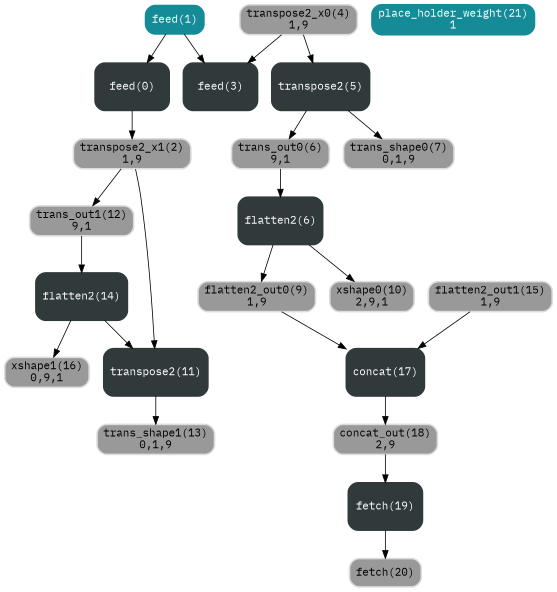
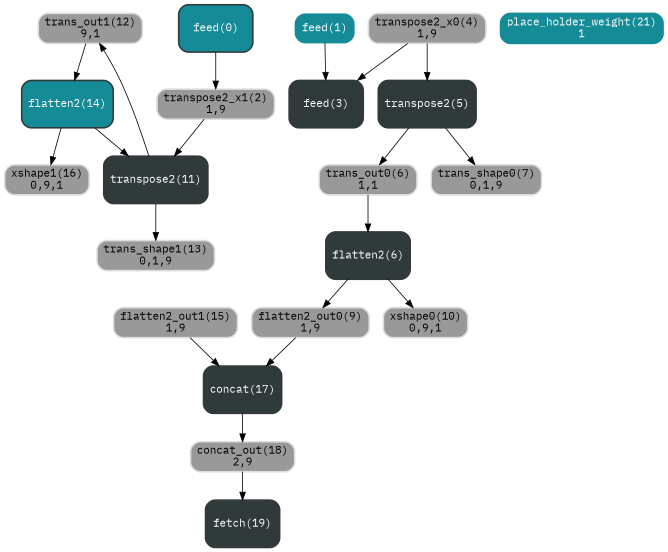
(159, 45) -> none
(132, 87) -> (216, 28)
(280, 154) -> (368, 180)
(109, 184) -> (130, 102)
(82, 297) -> (67, 104)
(372, 297) -> (426, 323)
(385, 573) -> none
